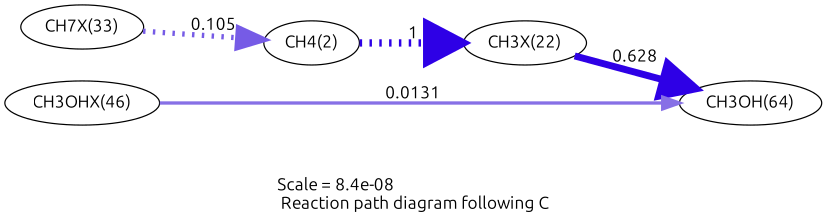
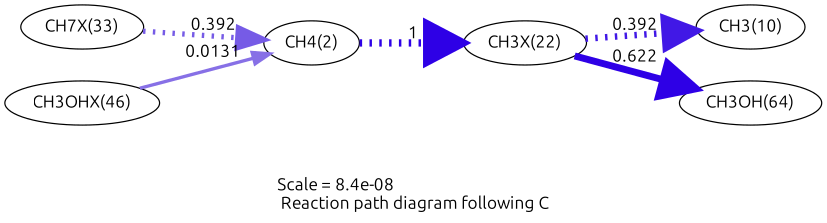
(212, 25) -> (212, 25)
none -> (751, 27)
(633, 57) -> (633, 57)
(411, 103) -> (197, 73)
